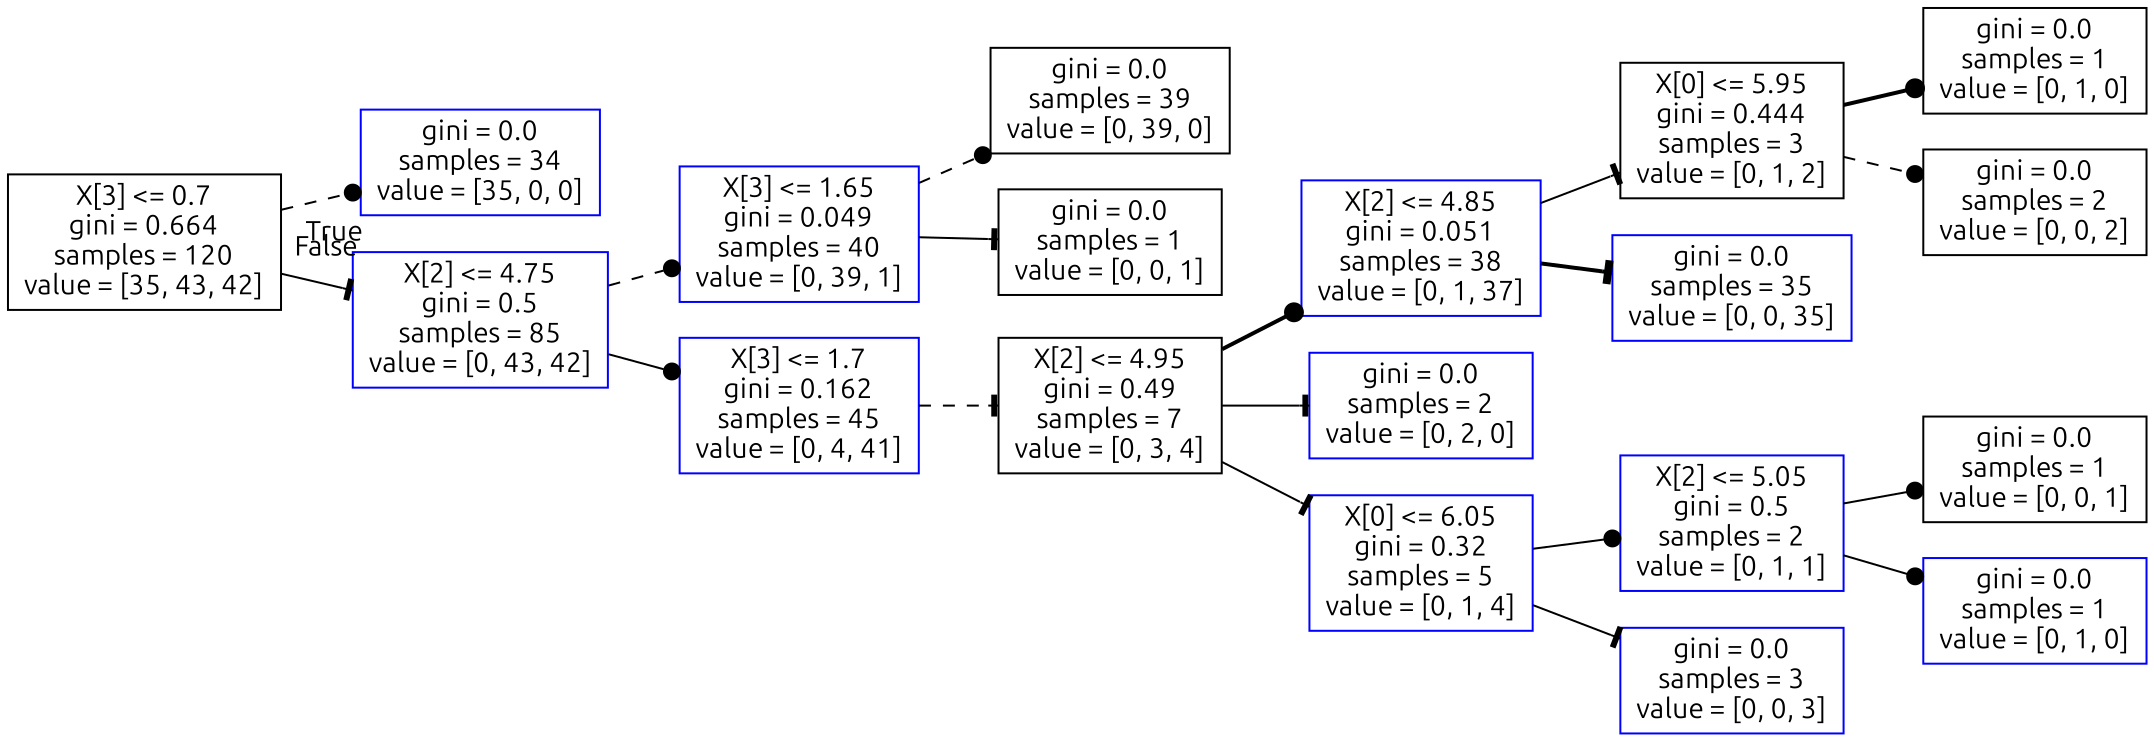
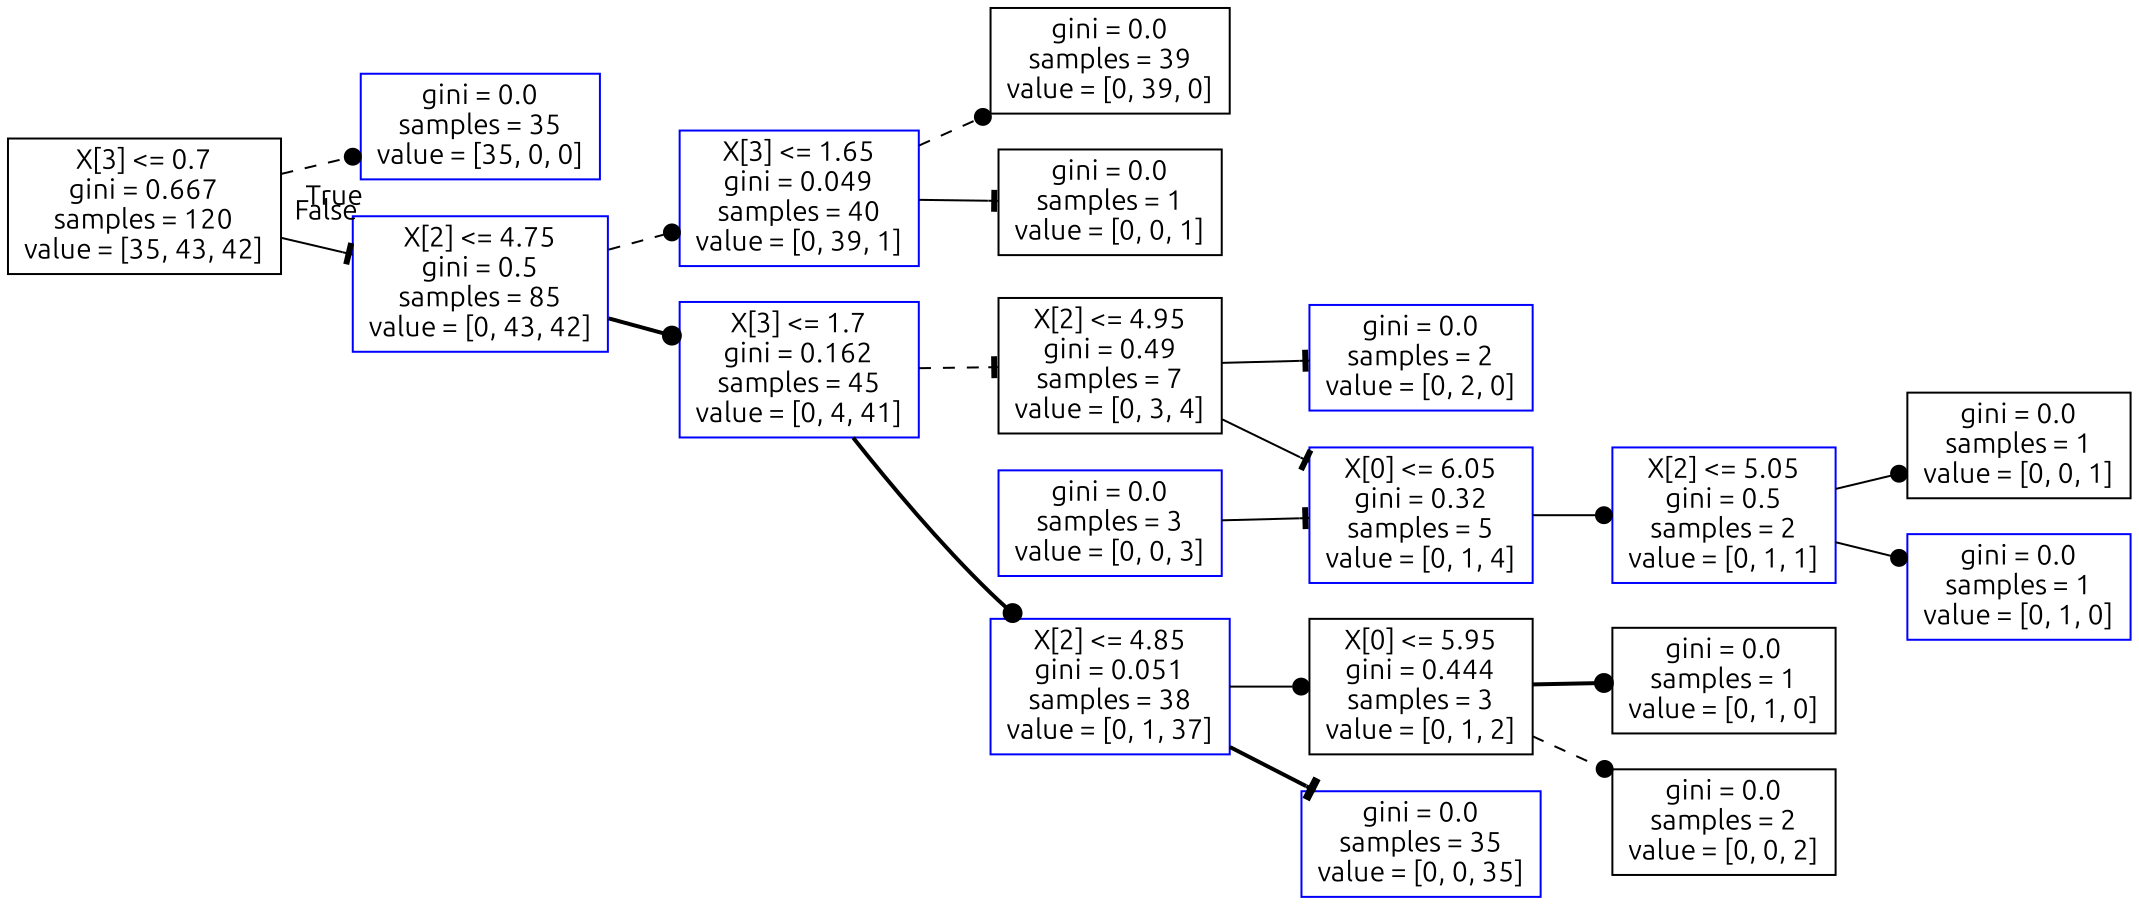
(480, 162) -> (480, 127)
(1576, 190) -> (1261, 687)
(144, 242) -> (144, 206)
(1254, 333) -> (926, 525)
(636, 362) -> (636, 326)
(1572, 620) -> (1261, 519)
